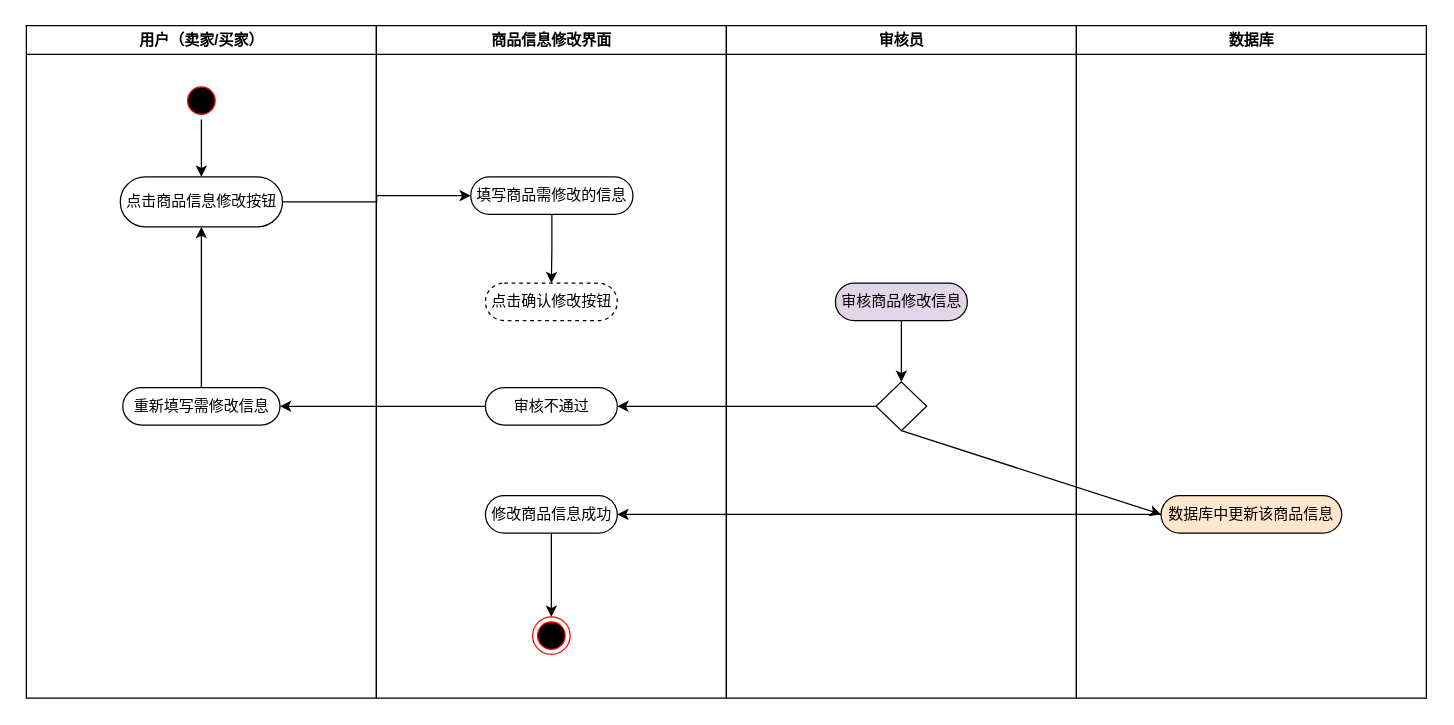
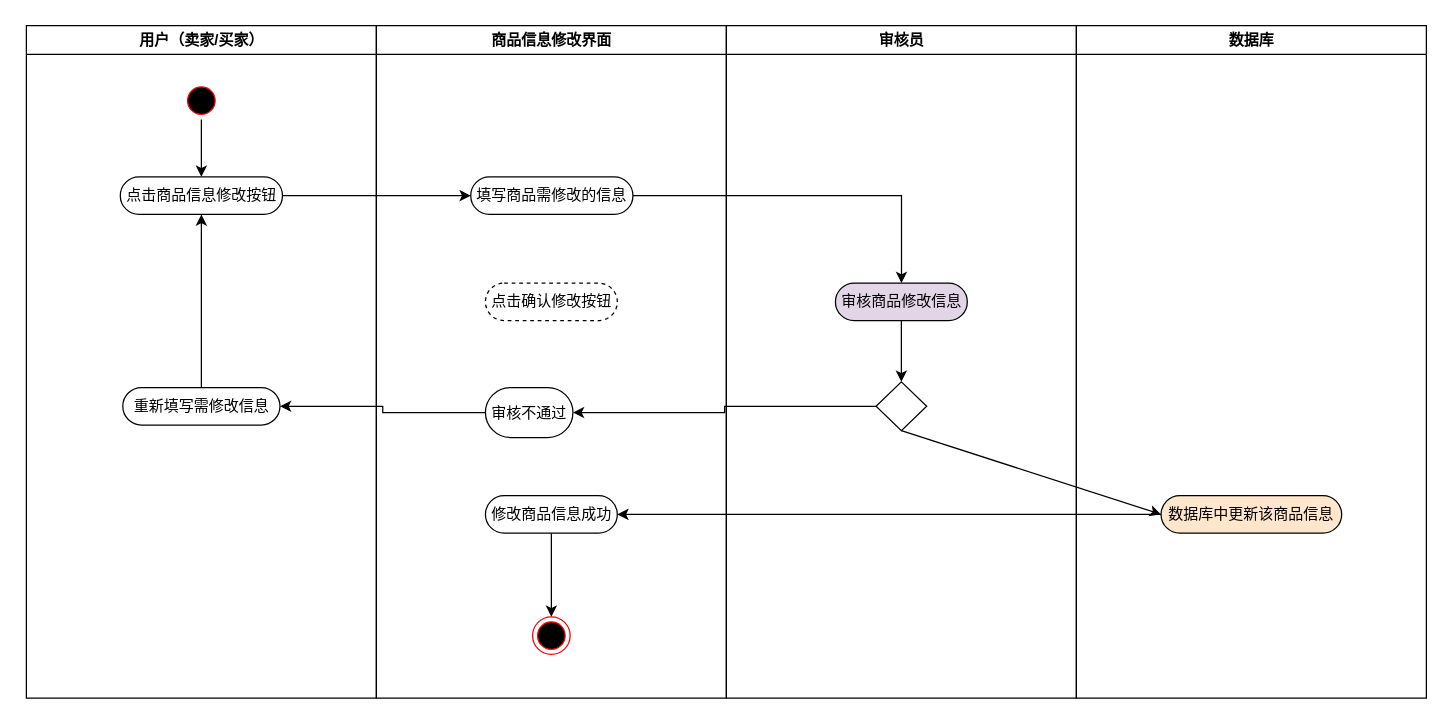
(201, 202) -> (201, 196)
(552, 245) -> (806, 196)
(551, 406) -> (529, 413)
